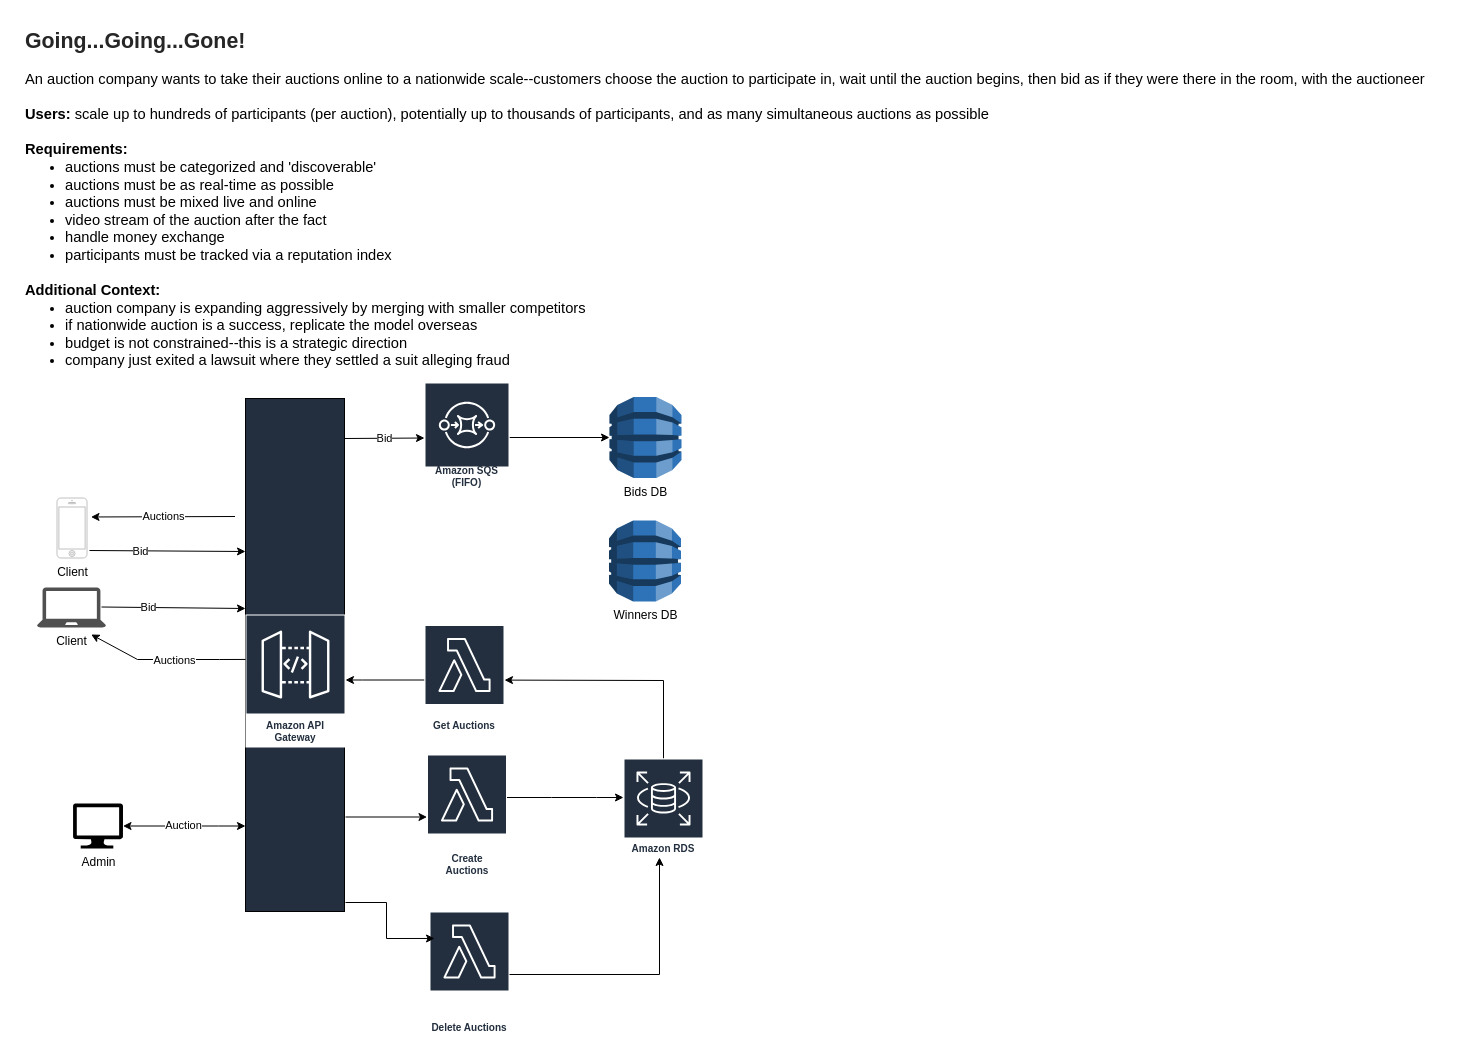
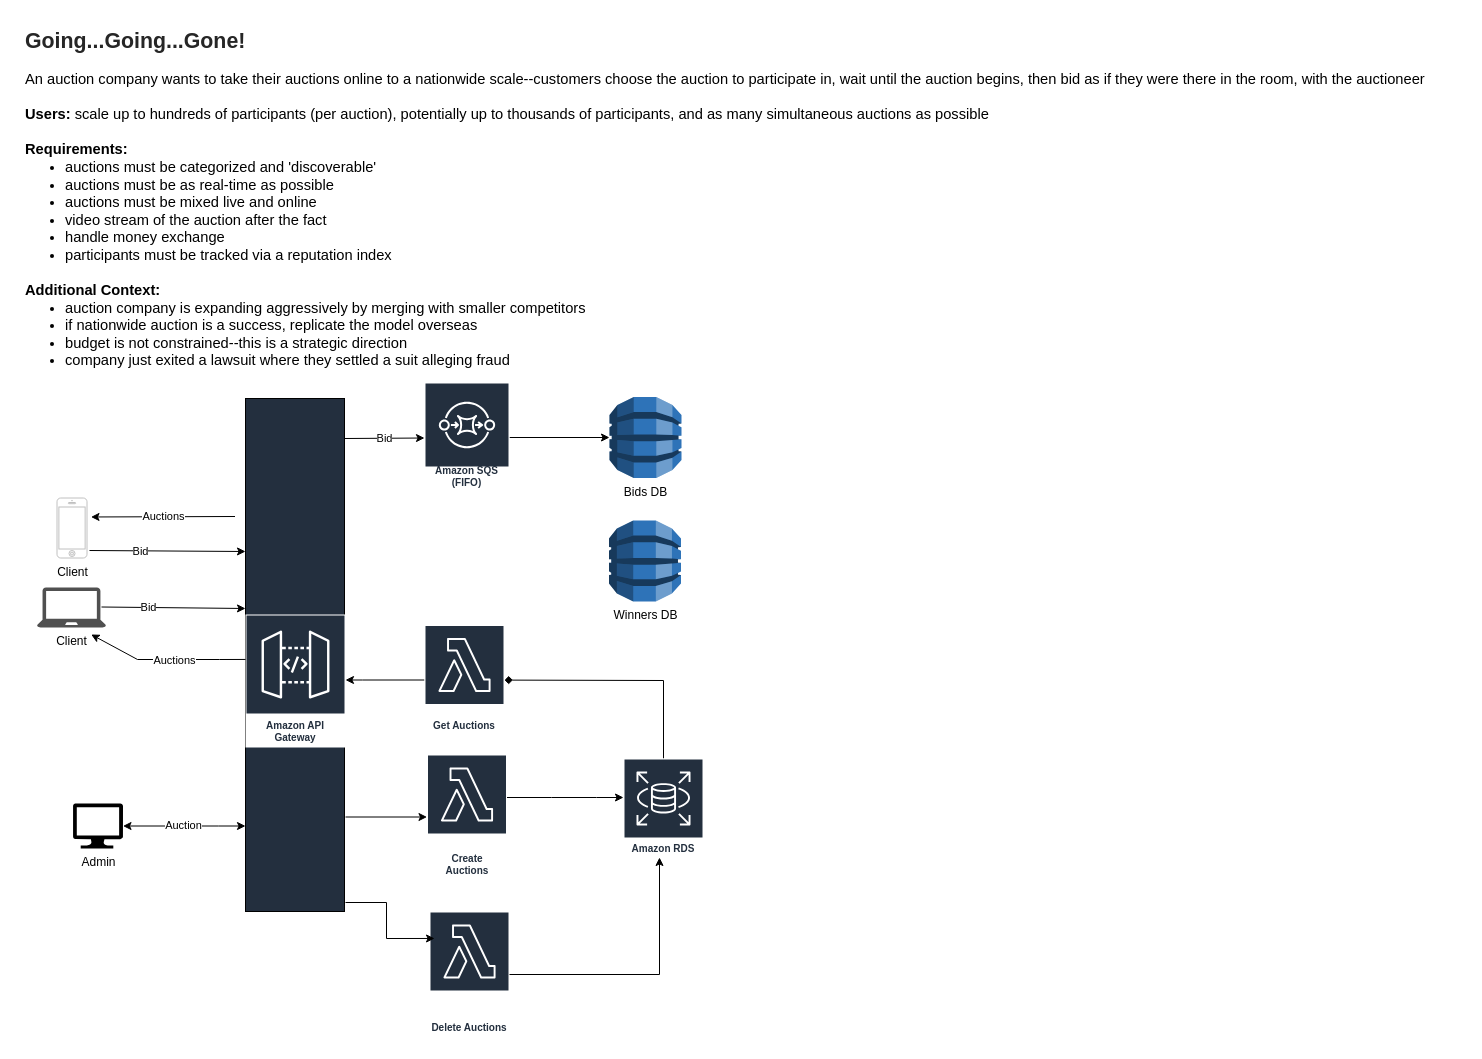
(513, 680) -> (513, 680)
